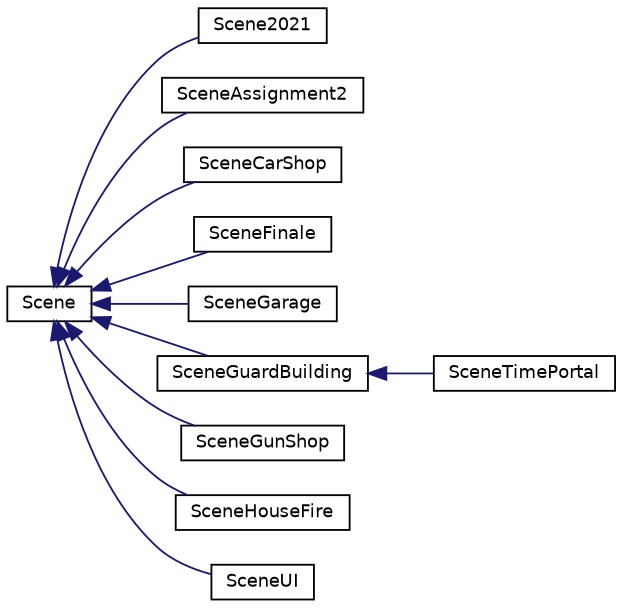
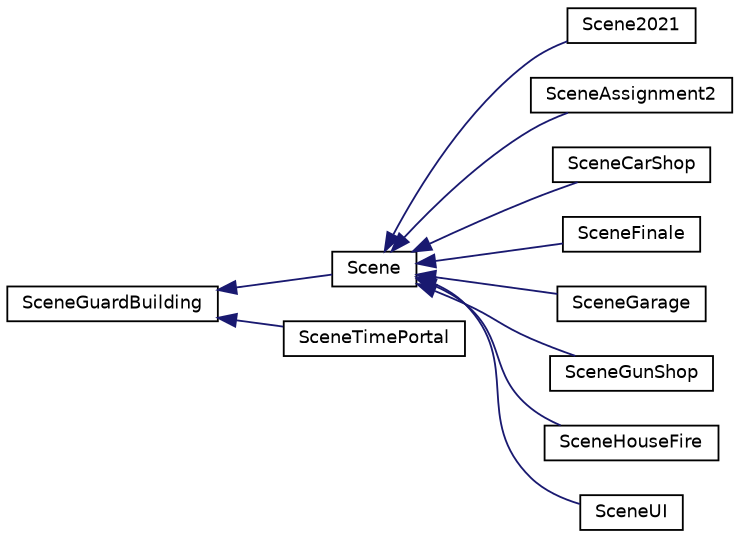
(159, 340) -> (284, 281)
